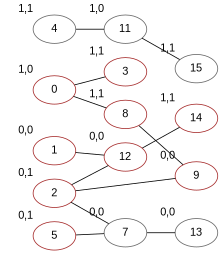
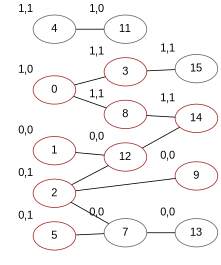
(161, 49) -> (161, 70)
(161, 145) -> (161, 116)
